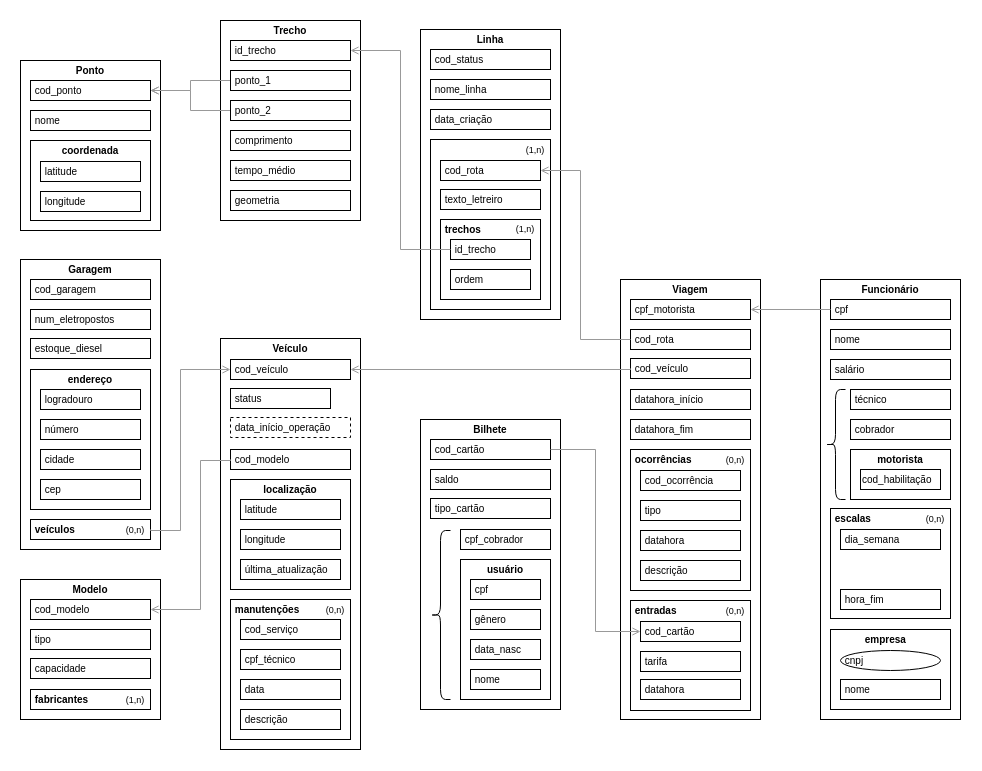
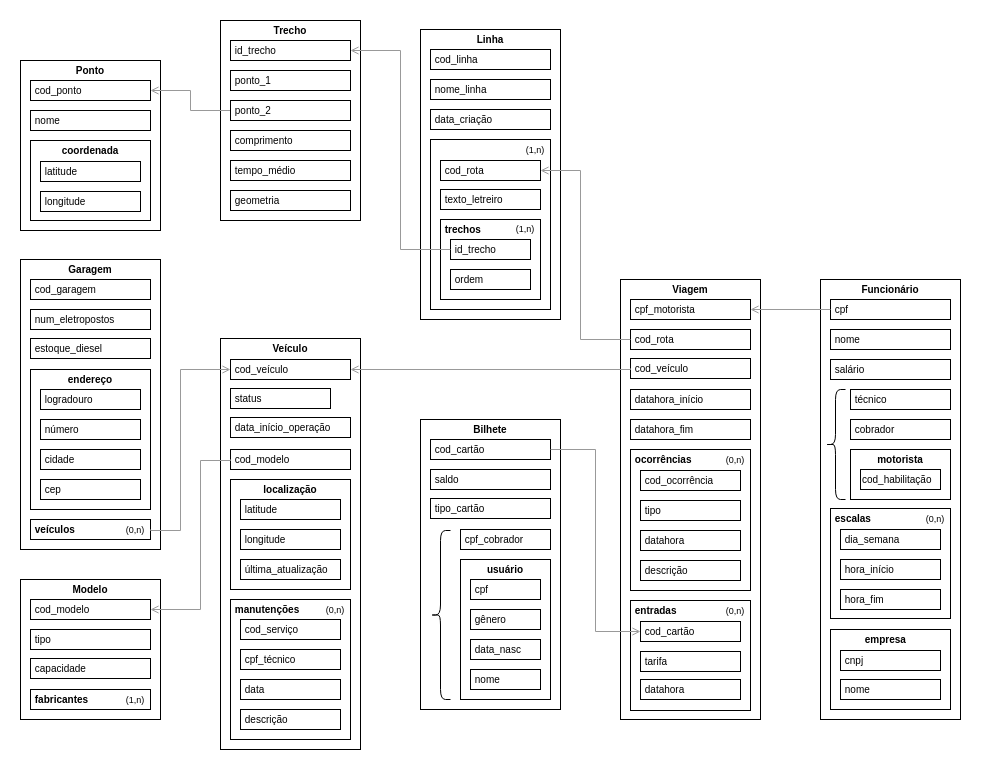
(466, 60) -> (460, 60)
(207, 81) -> none
(291, 428) -> (291, 428)
none -> (891, 570)
(891, 661) -> (891, 661)
